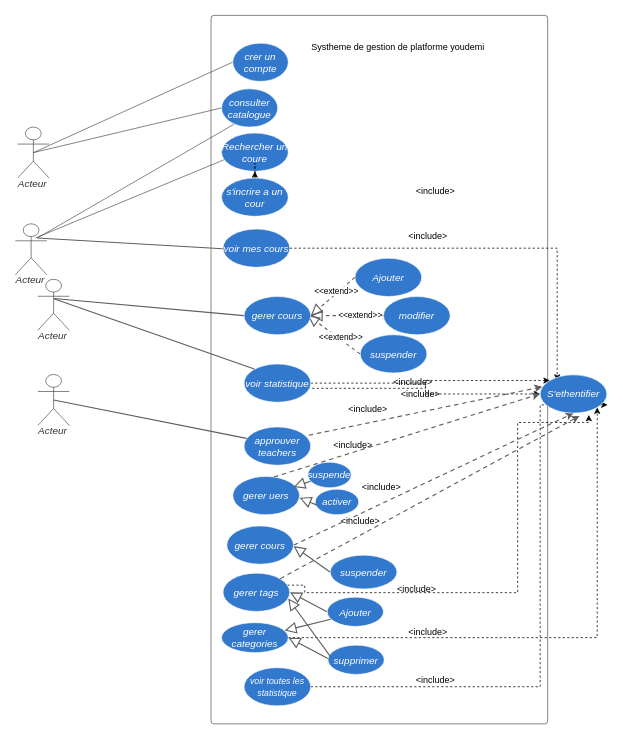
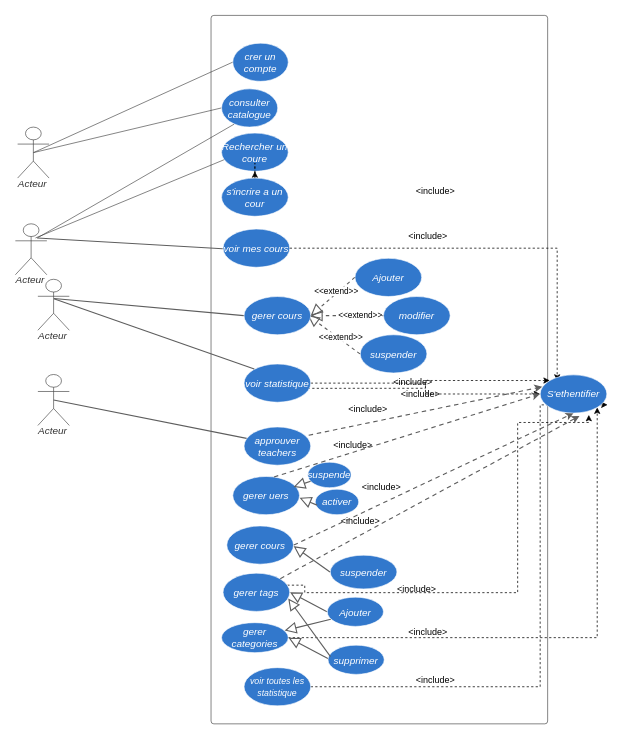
(398, 48) -> none
